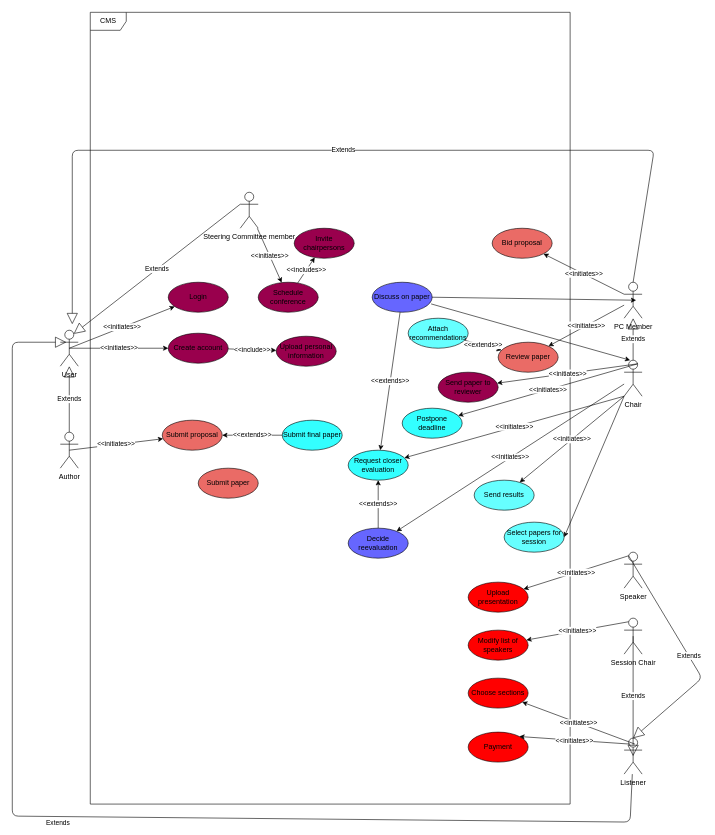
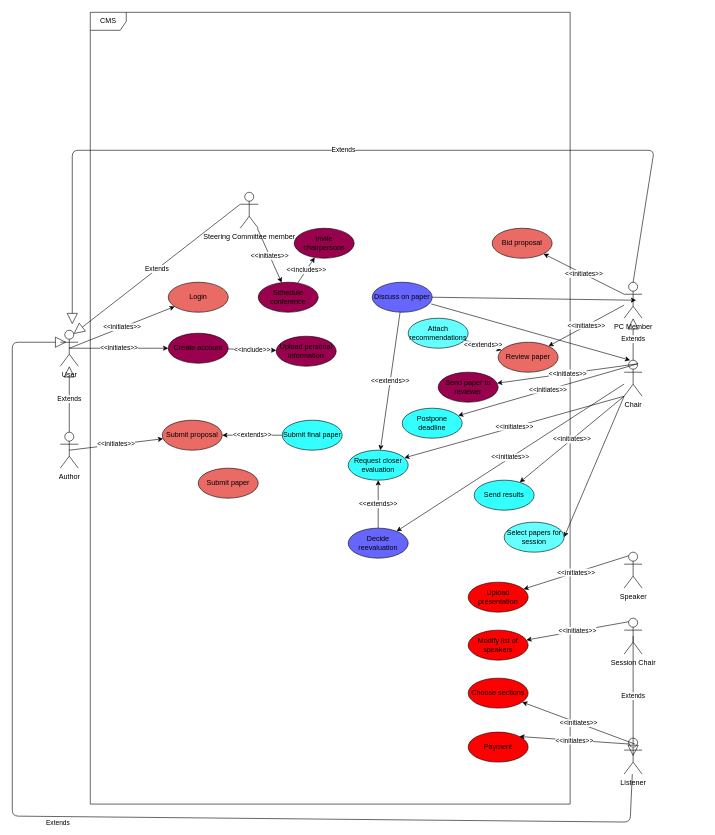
(198, 297) -> (198, 297)
(504, 495) -> (504, 495)
(686, 651) -> none
